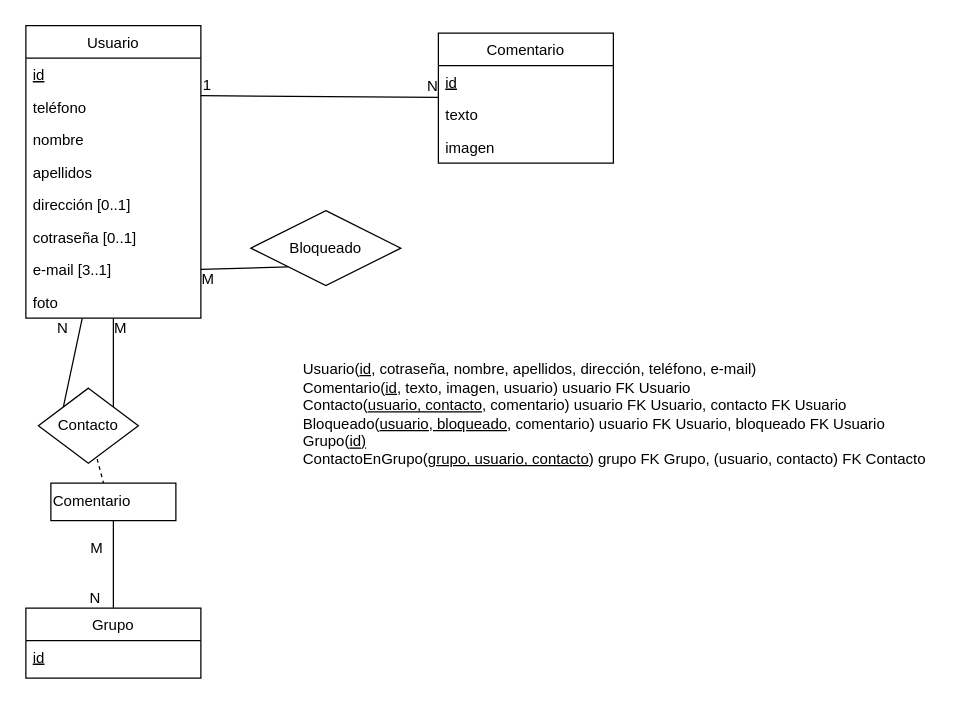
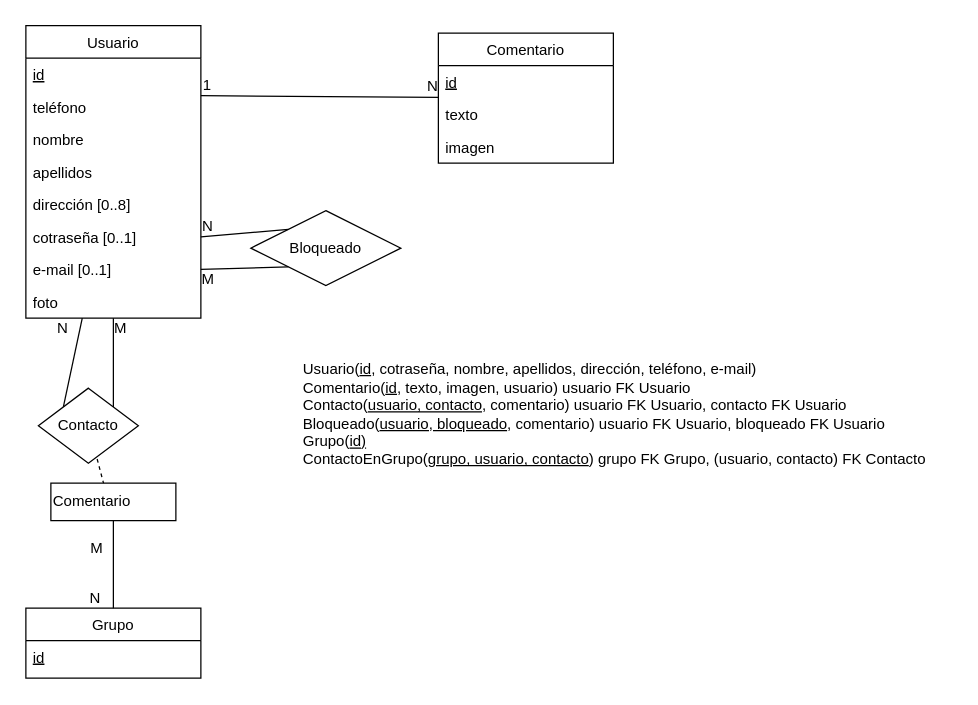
(90, 205) -> (90, 205)
none -> (245, 233)
(77, 270) -> (77, 270)
